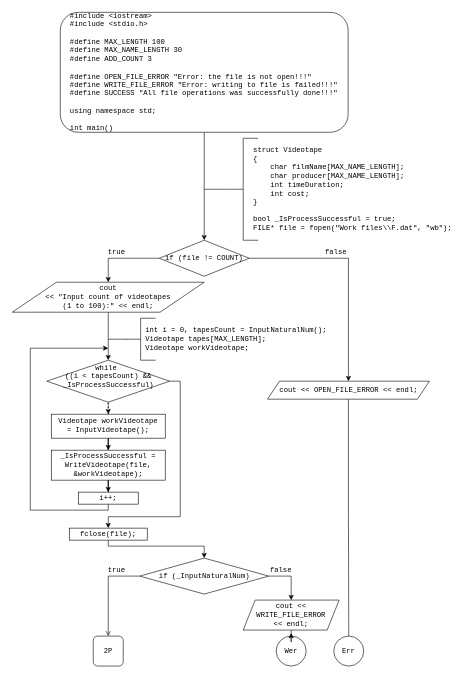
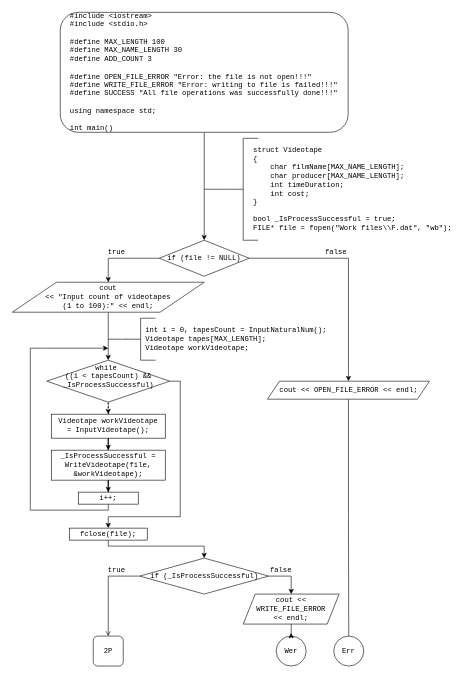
(204, 258) -> (204, 258)
(205, 576) -> (205, 576)
(291, 615) -> (291, 609)
